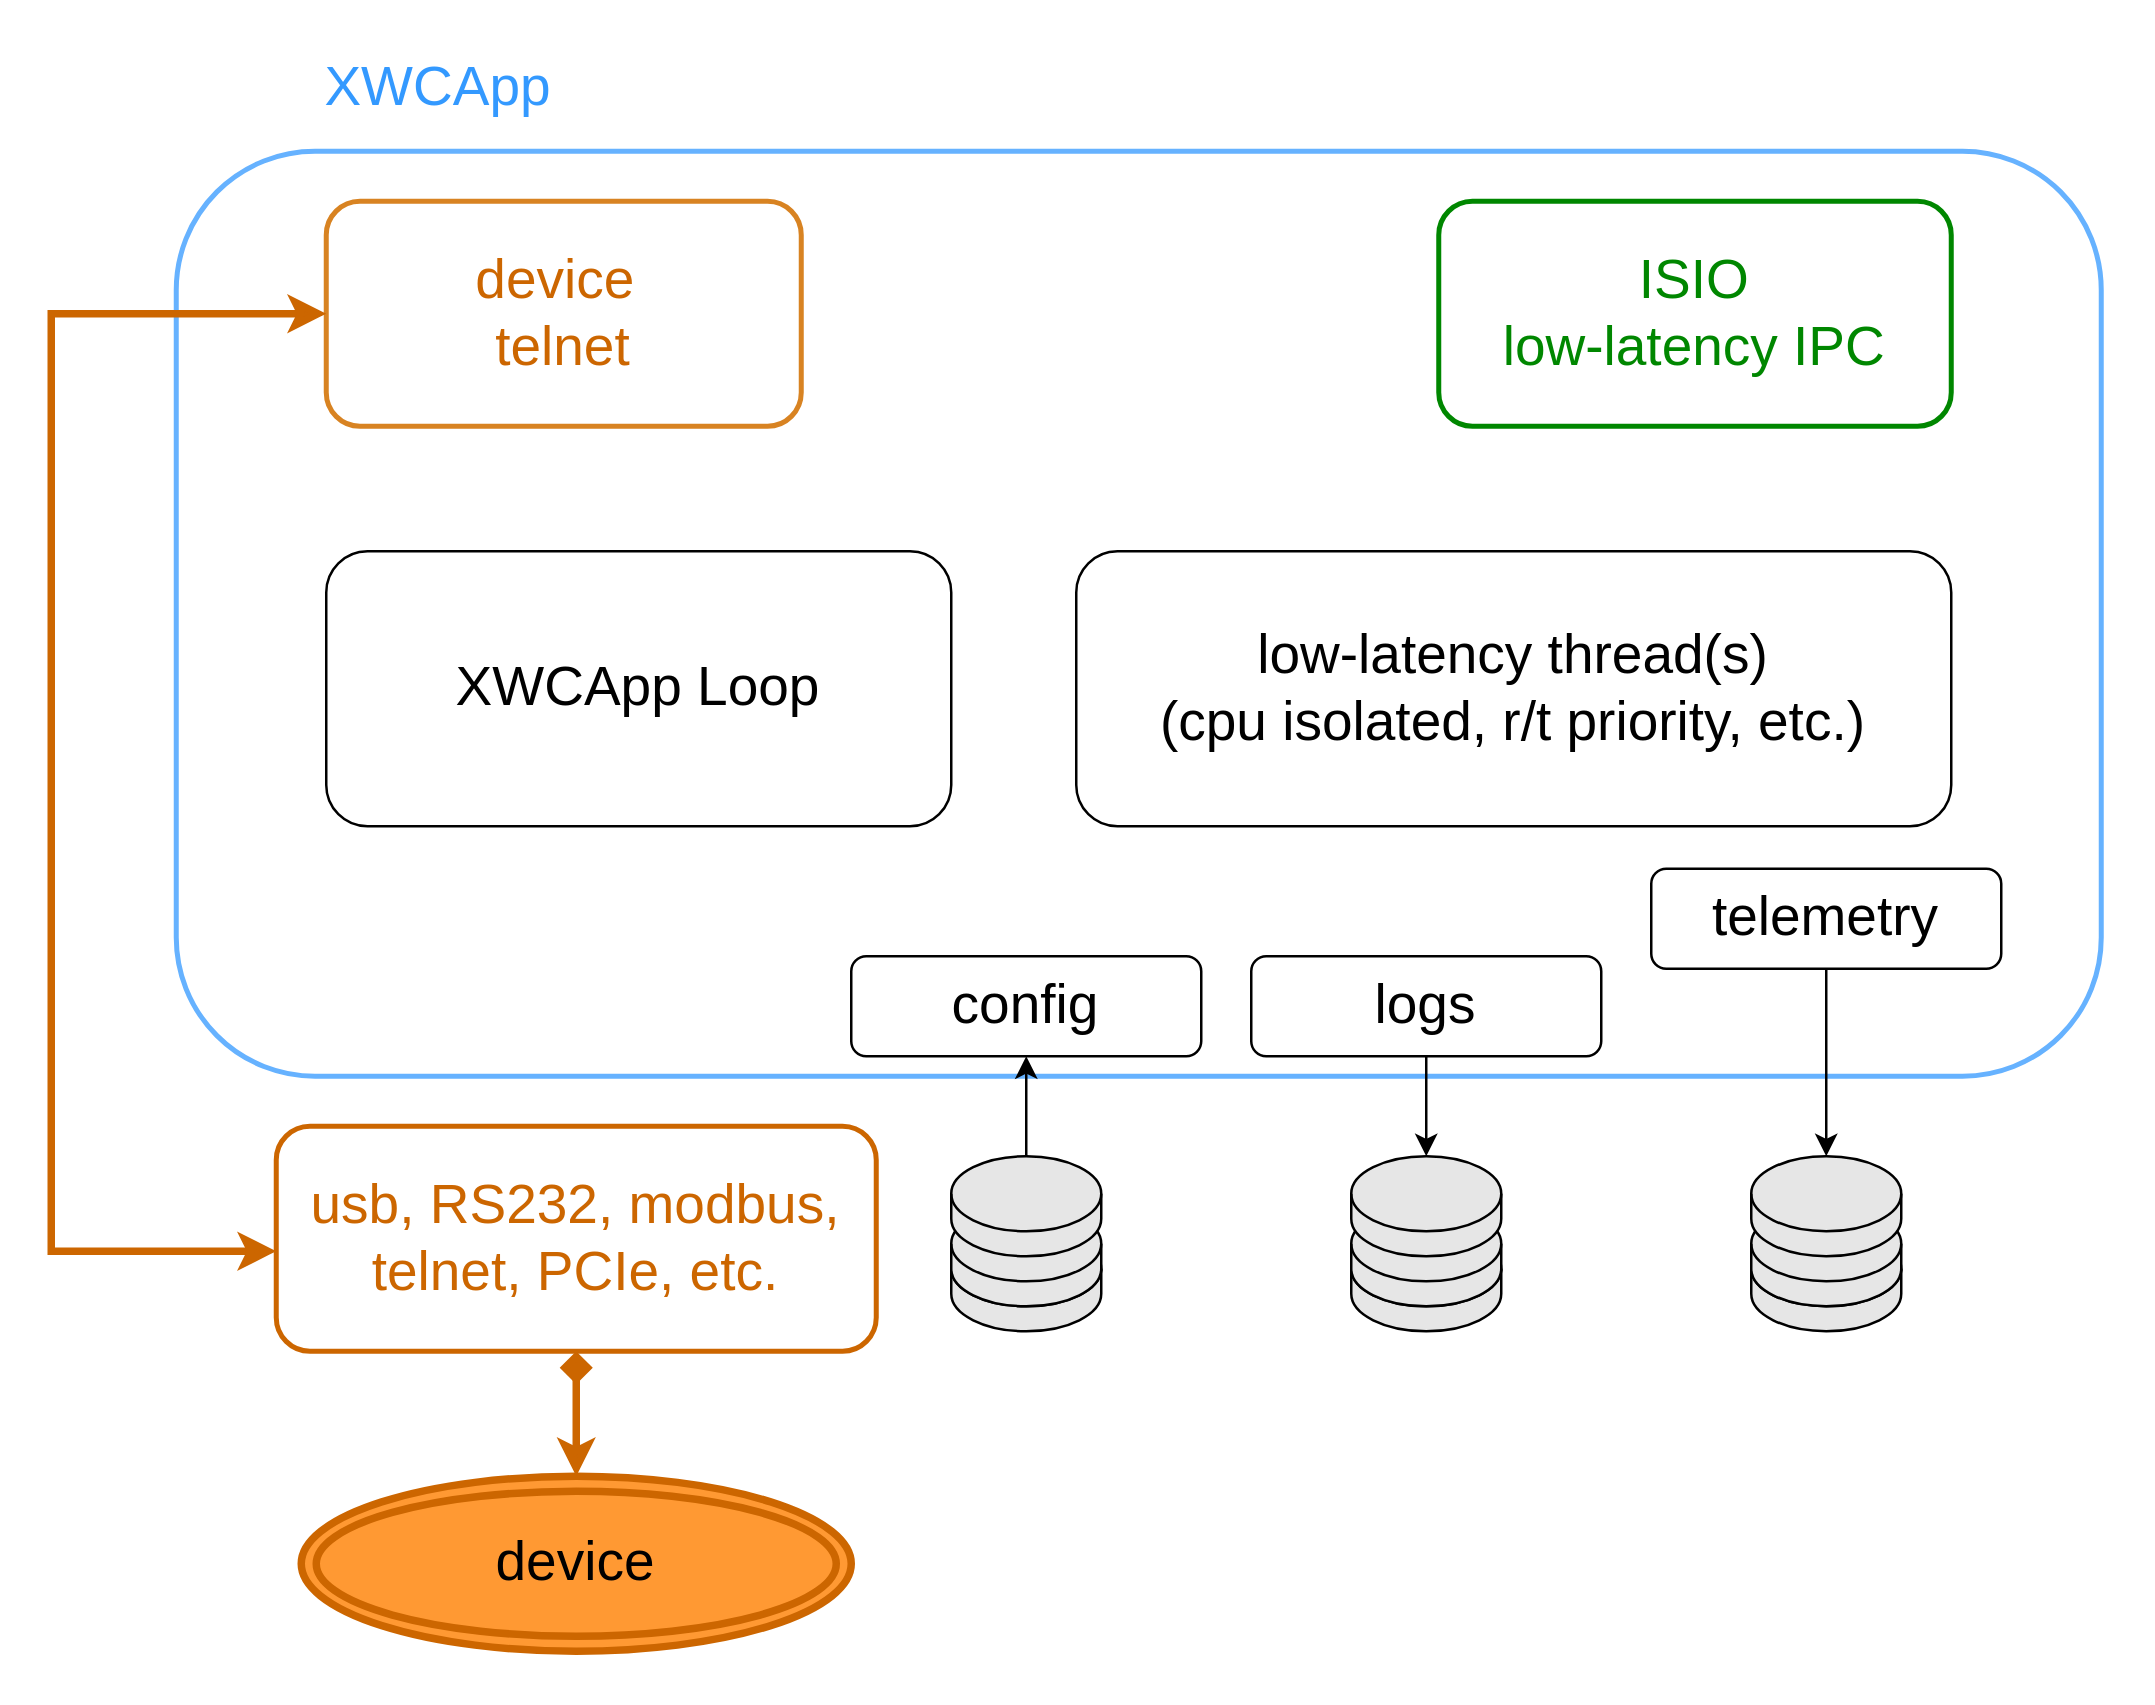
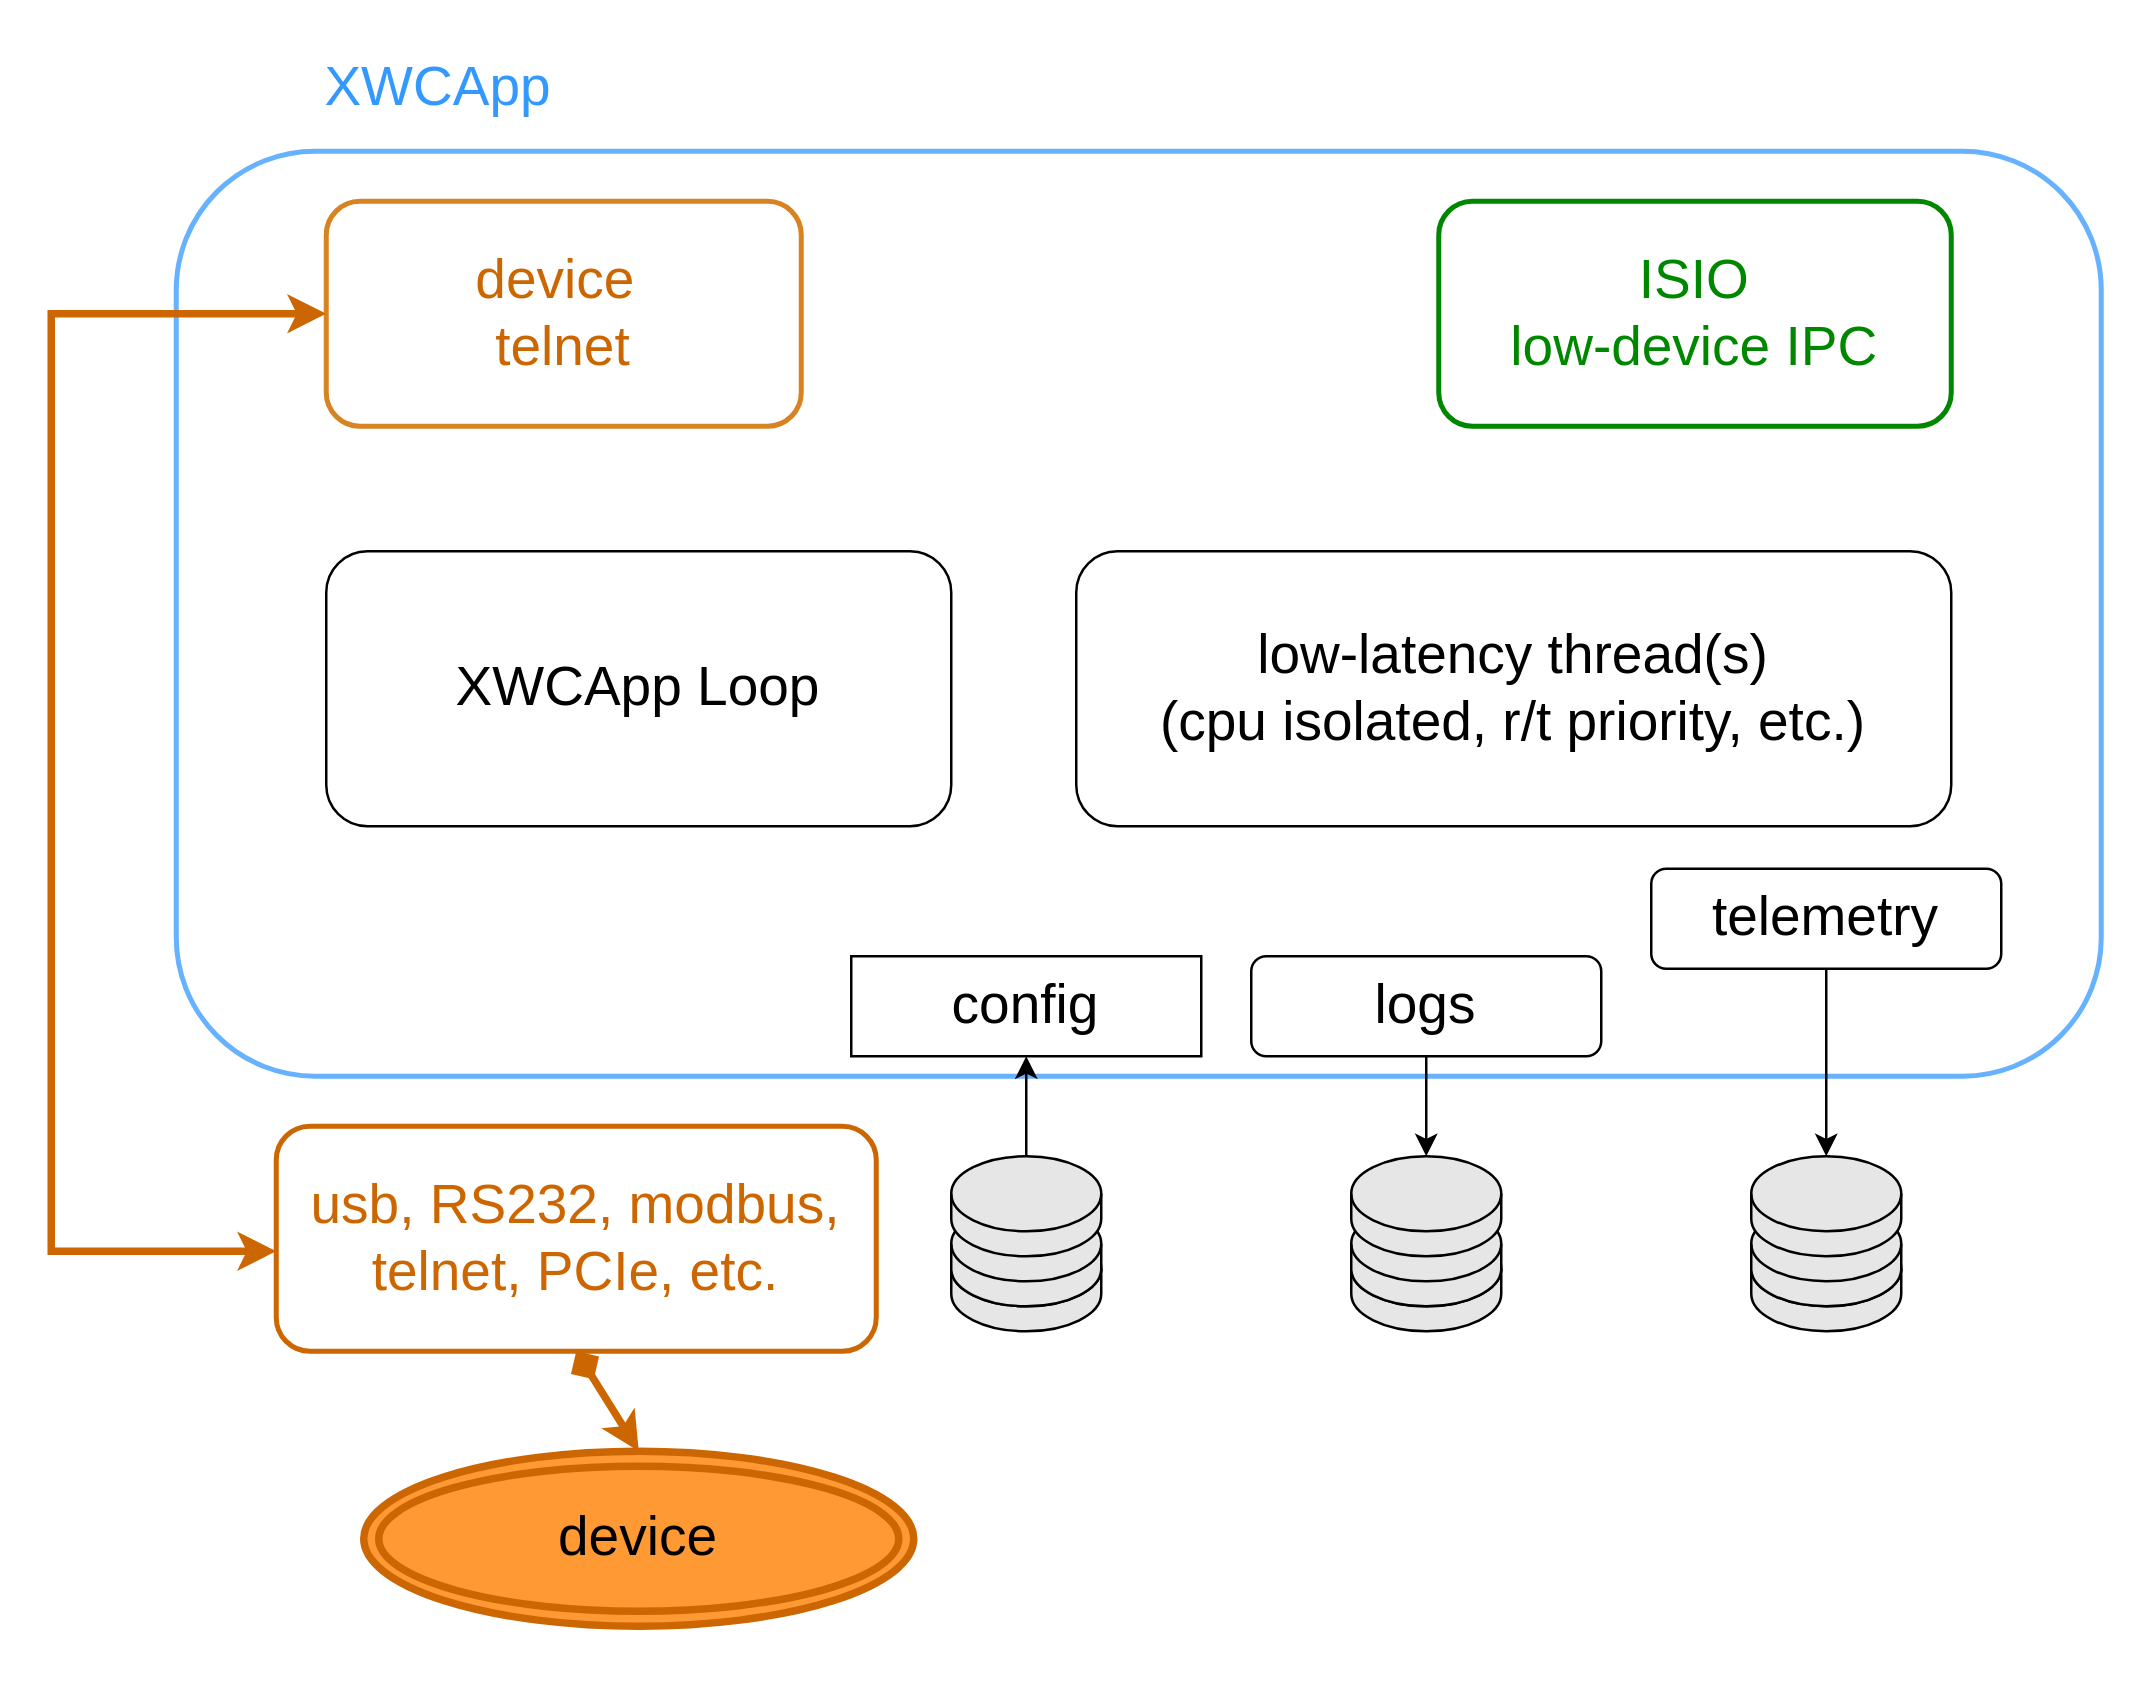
(1695, 314) -> (1695, 314)
(1026, 1006) -> (1026, 1006)
(576, 1564) -> (639, 1539)
